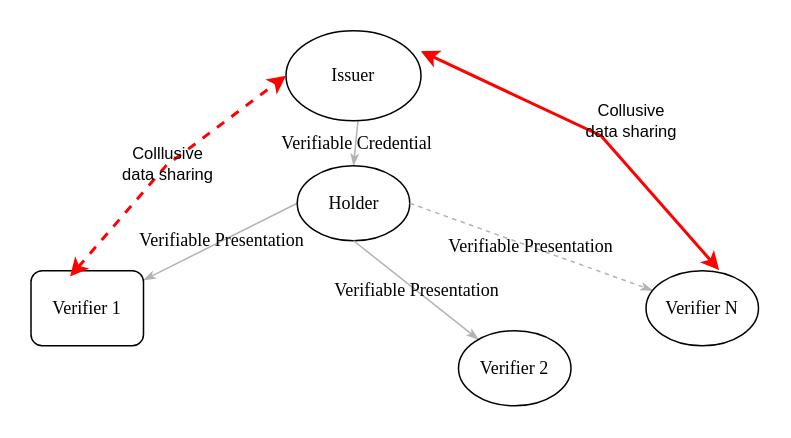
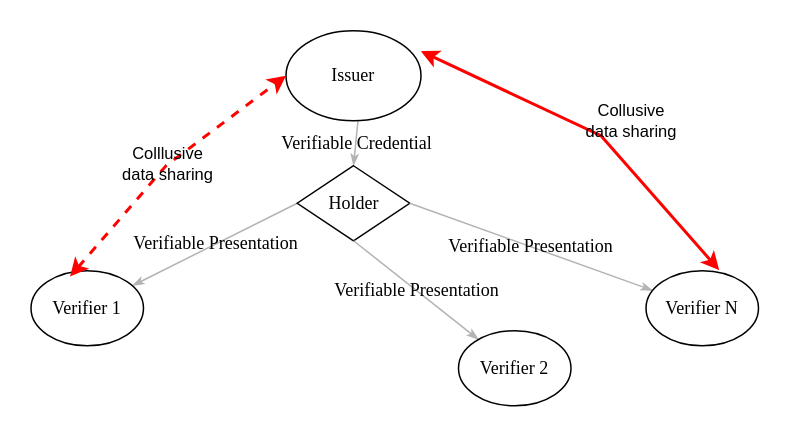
(353, 203) -> (353, 203)
(410, 203) -> (410, 203)
(87, 308) -> (87, 308)
